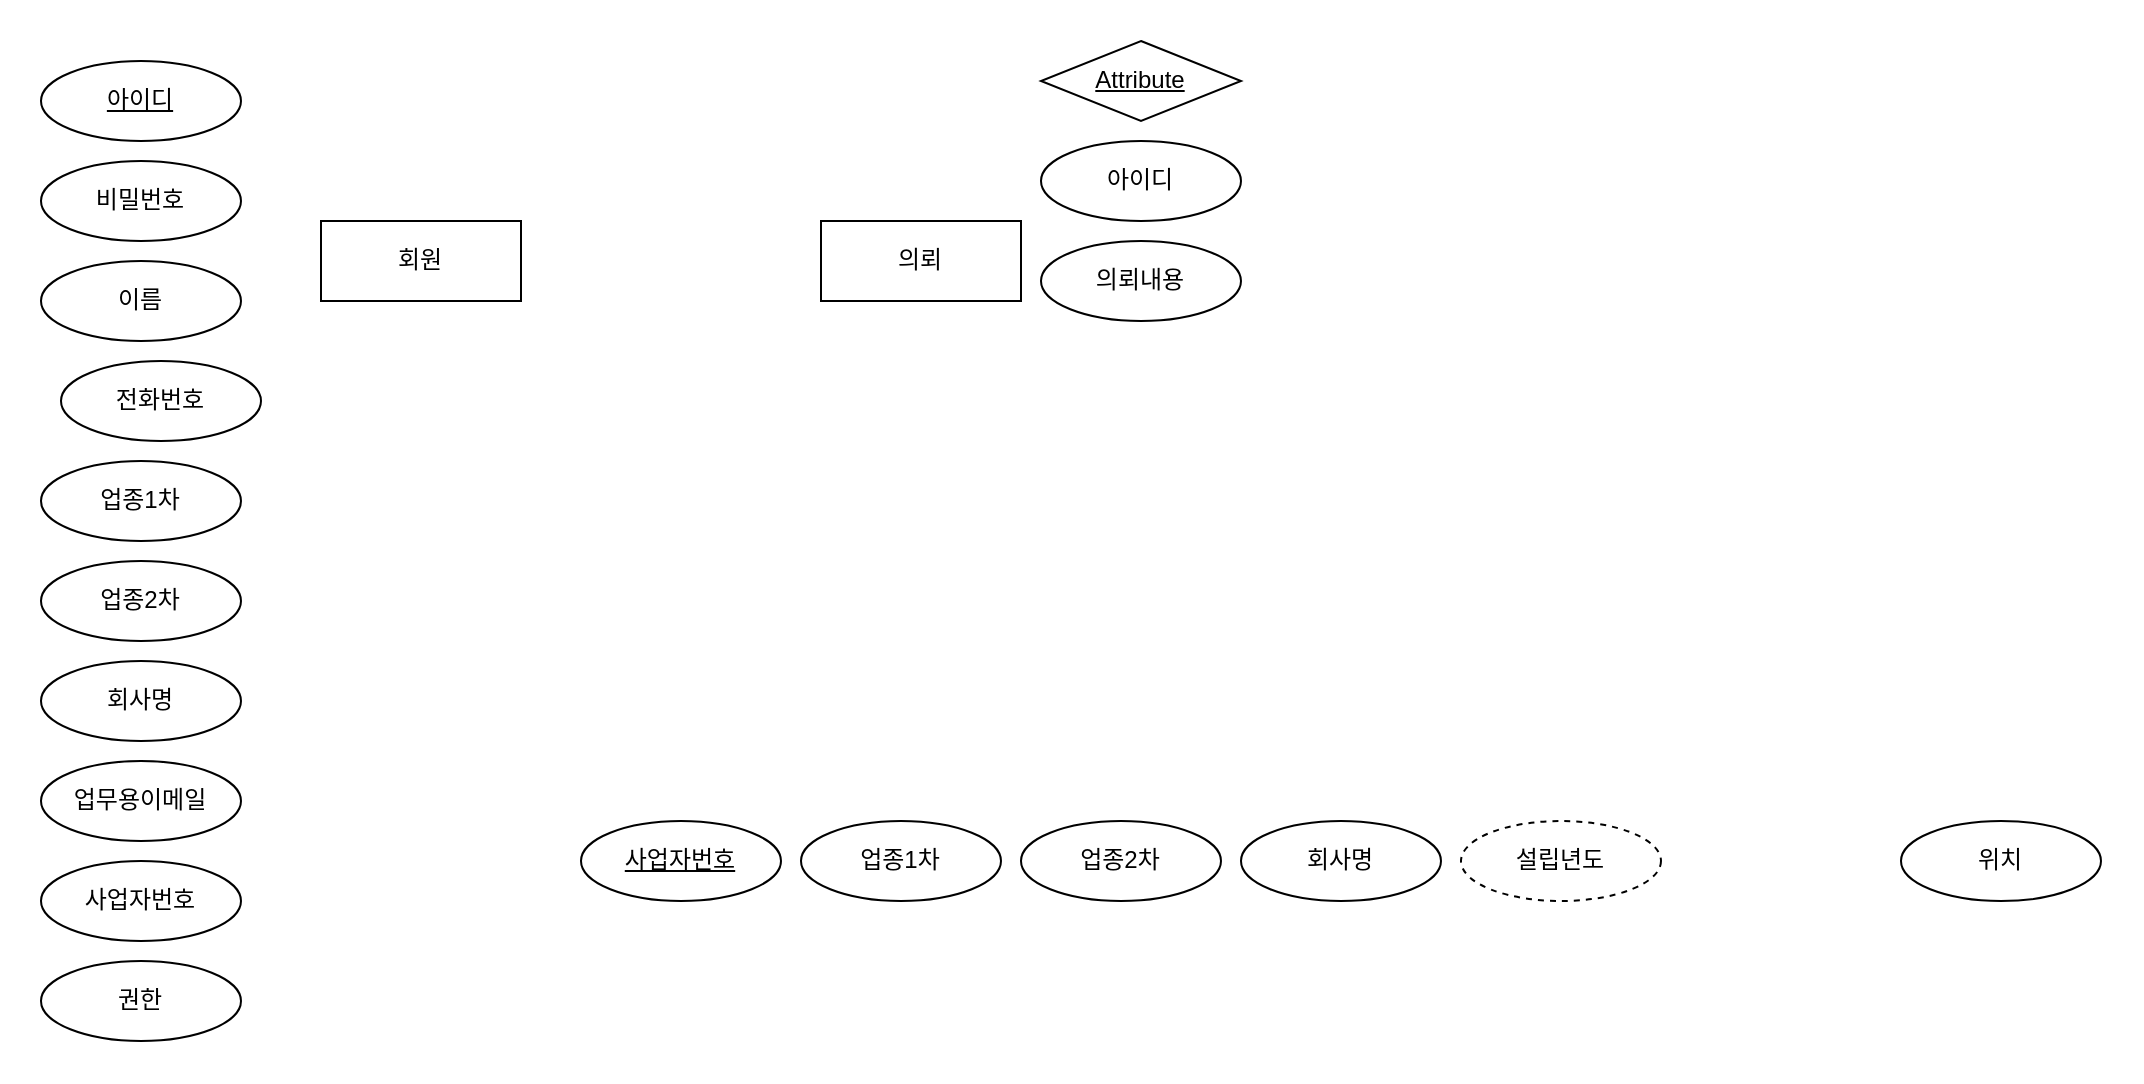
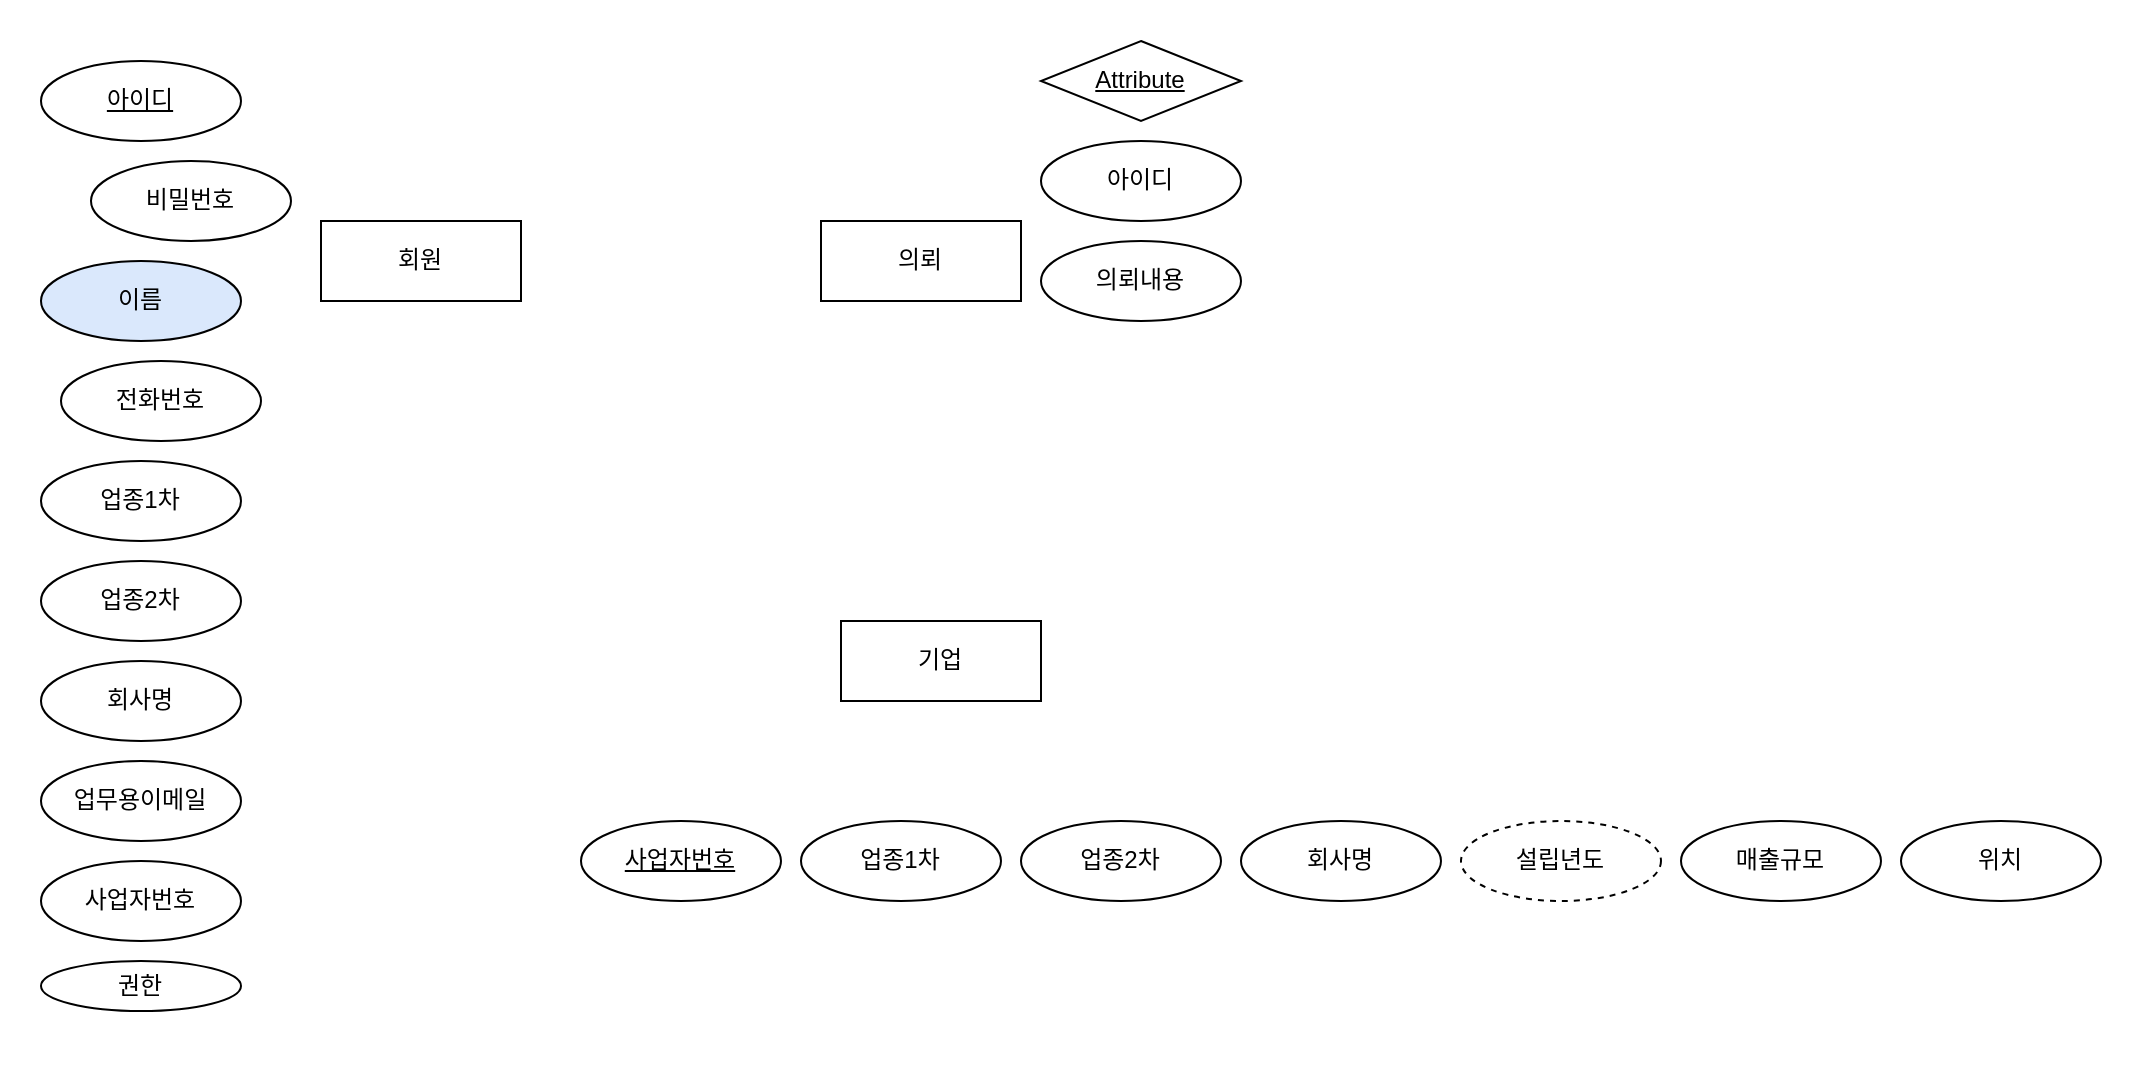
(141, 201) -> (191, 201)
(141, 301) -> (141, 301)
none -> (941, 661)
none -> (1781, 861)
(141, 1001) -> (141, 986)
